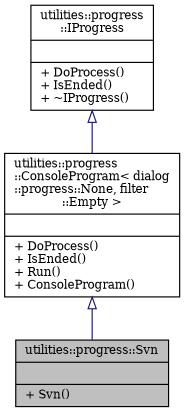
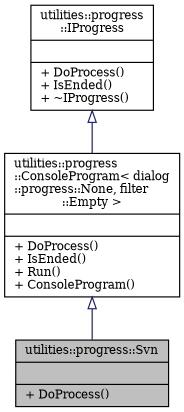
(48, 395) -> (68, 395)
